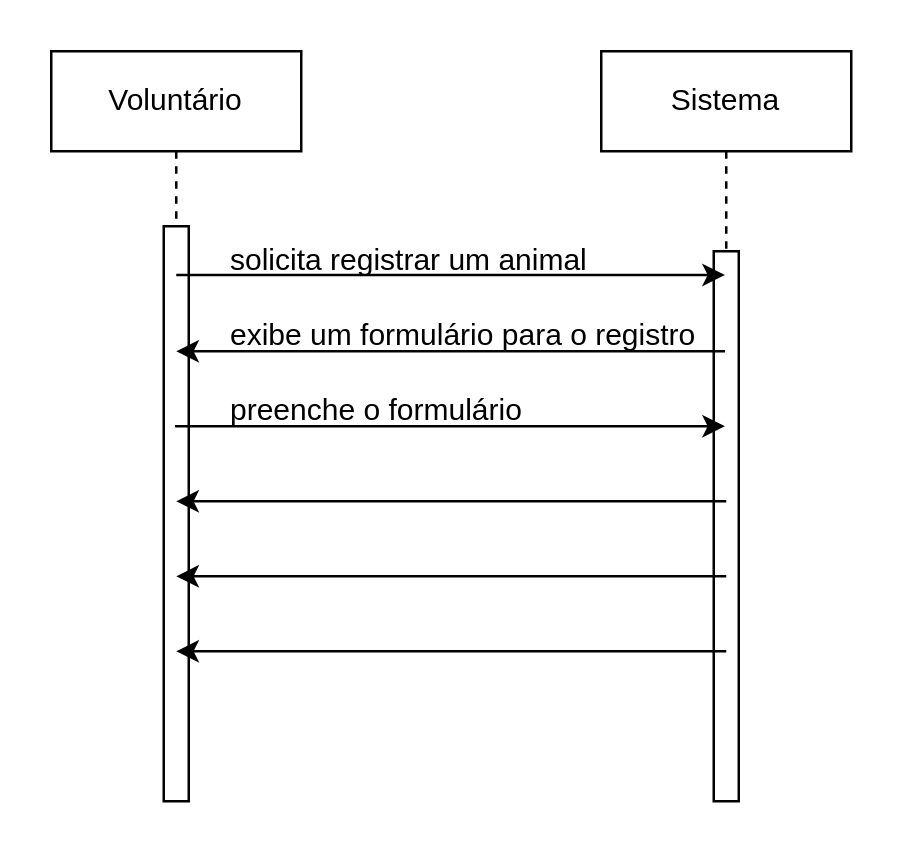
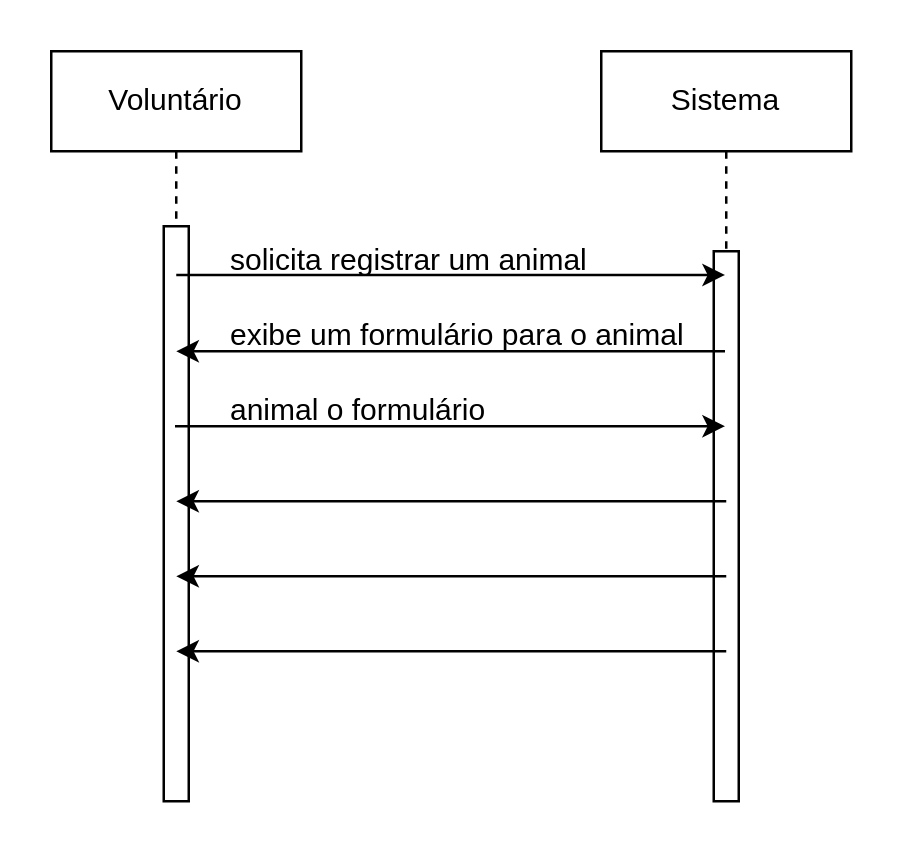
(490, 337) -> (469, 337)
(392, 412) -> (367, 412)
